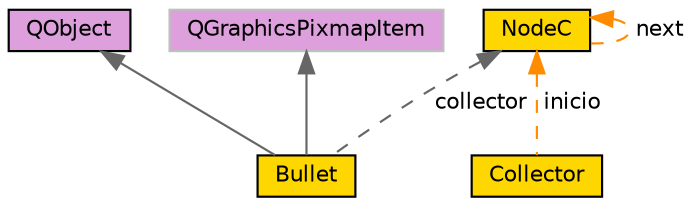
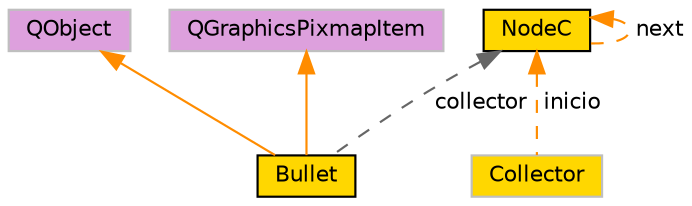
(70, 30) -> (70, 30)
(198, 109) -> (198, 109)
(306, 114) -> (306, 114)
(537, 176) -> (537, 176)
